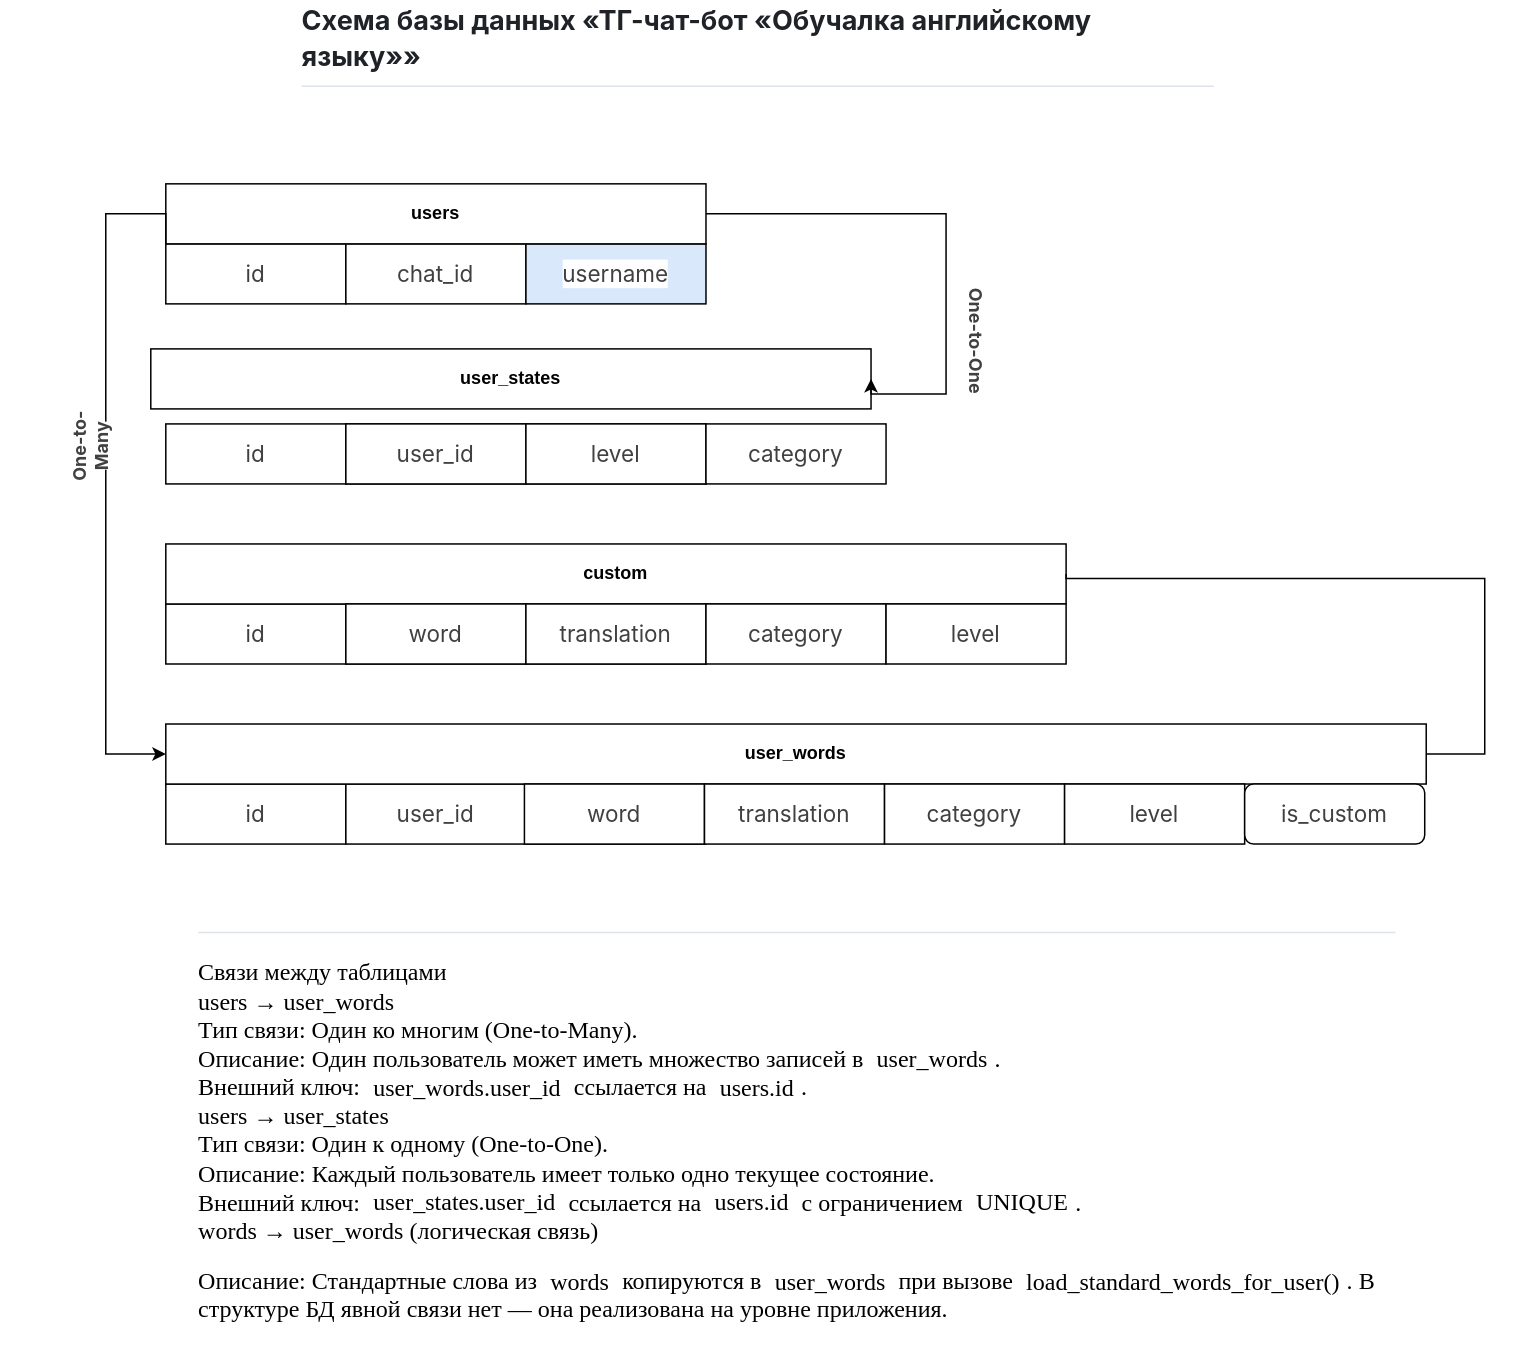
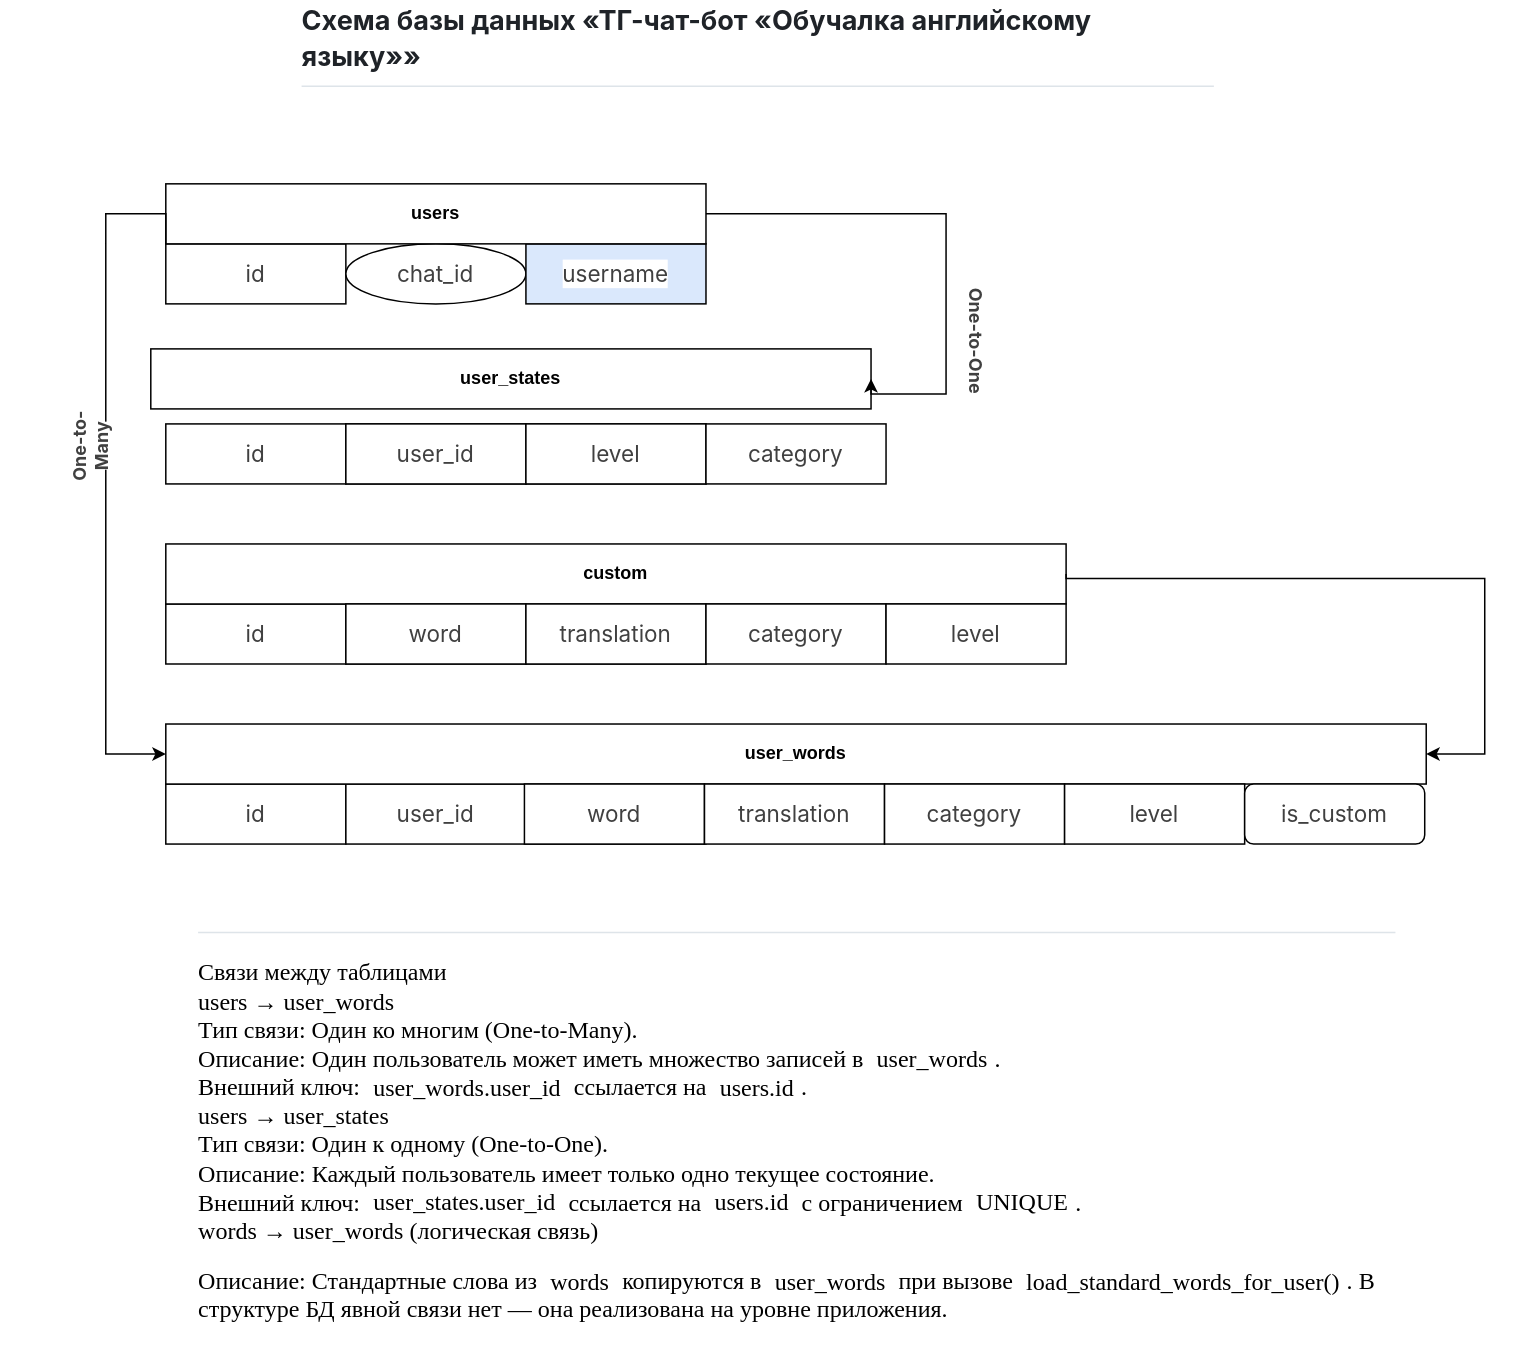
(436, 274) -> (436, 274)
(1433, 754) -> (1437, 754)
